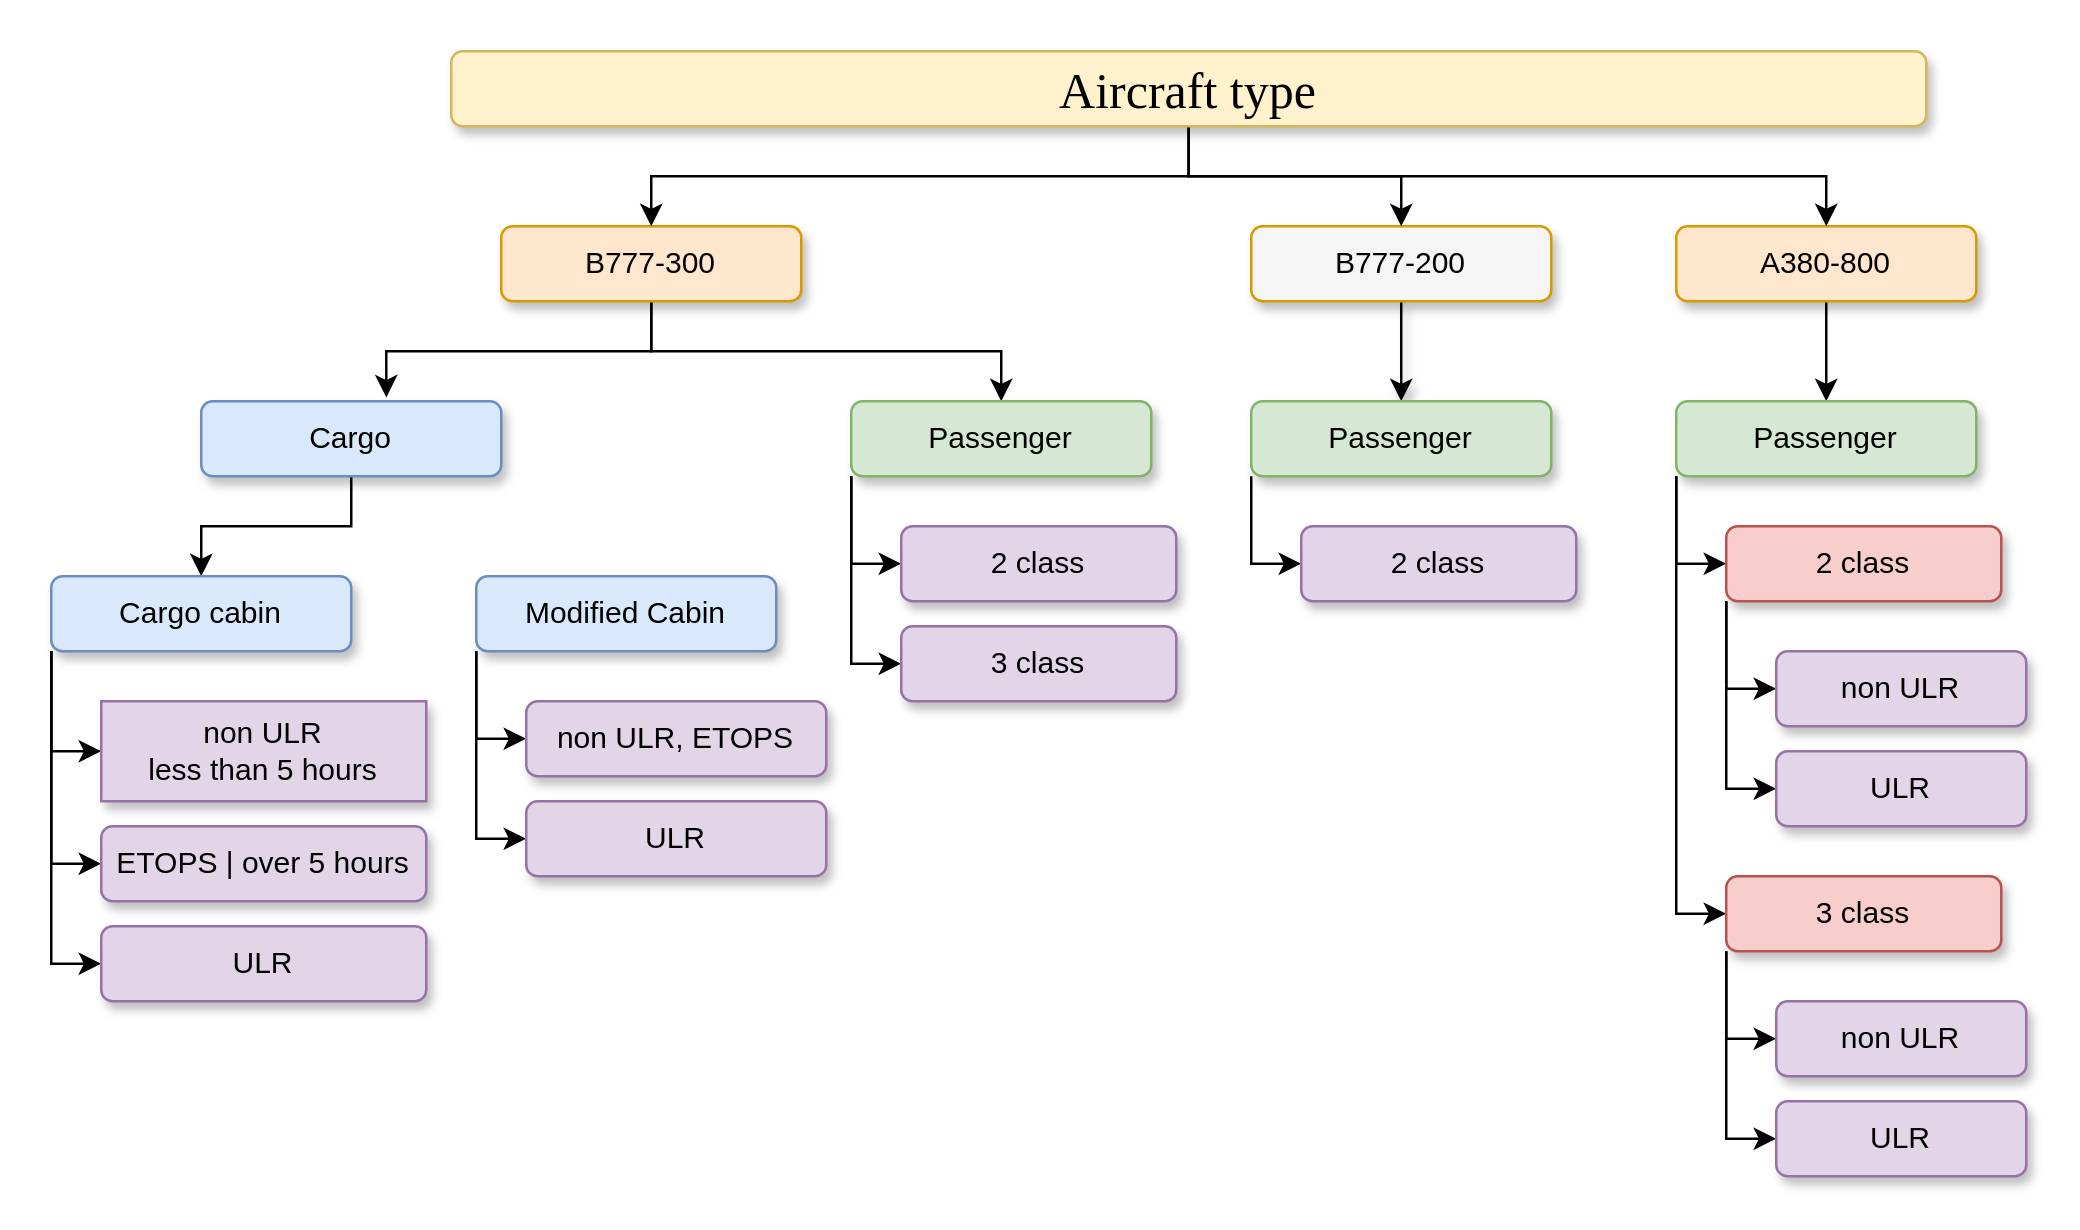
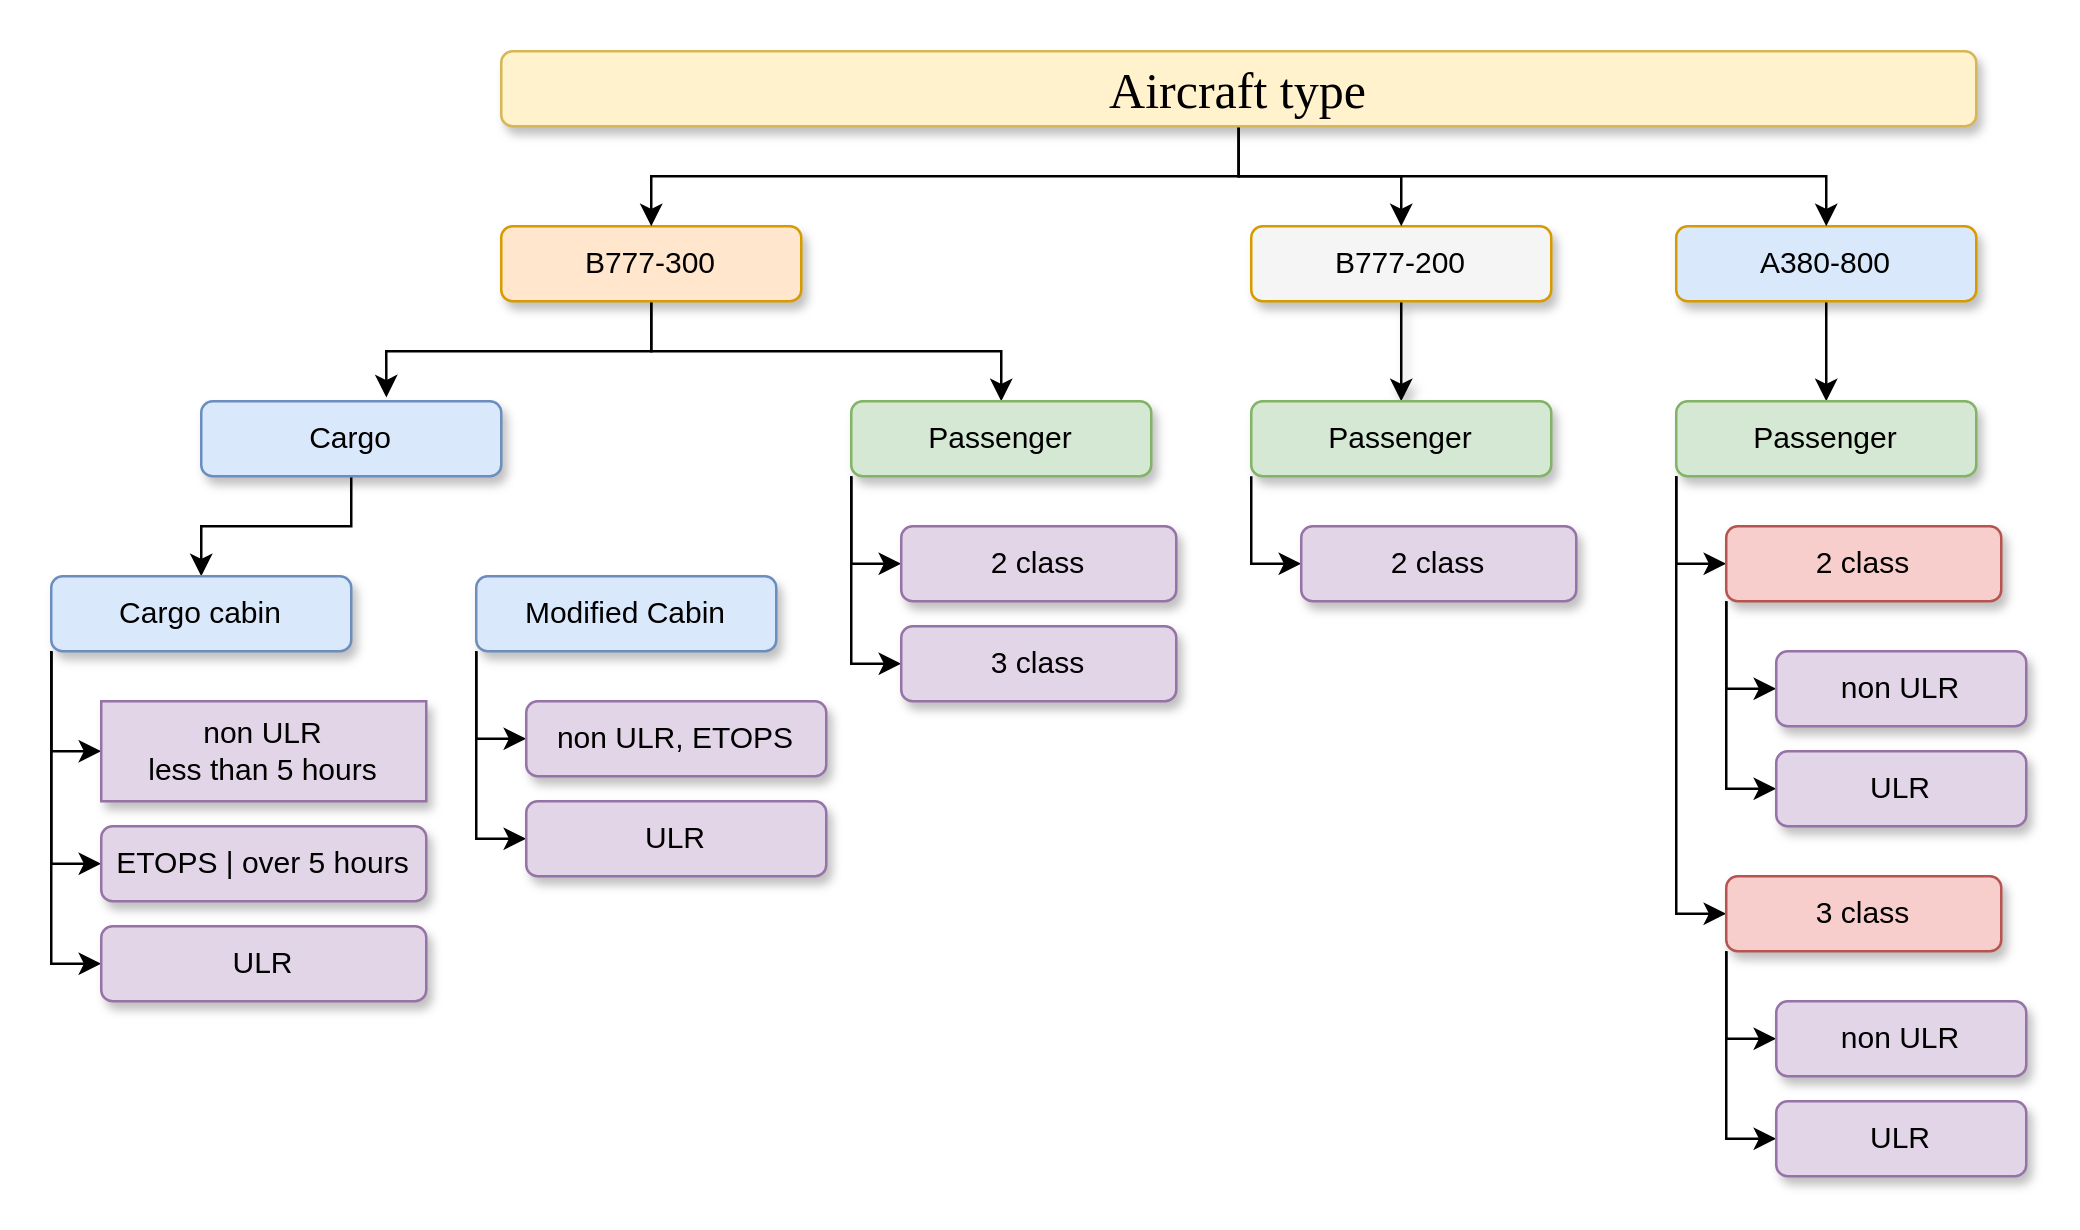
(1189, 89) -> (1239, 89)
(1826, 264) -> (1826, 264)
